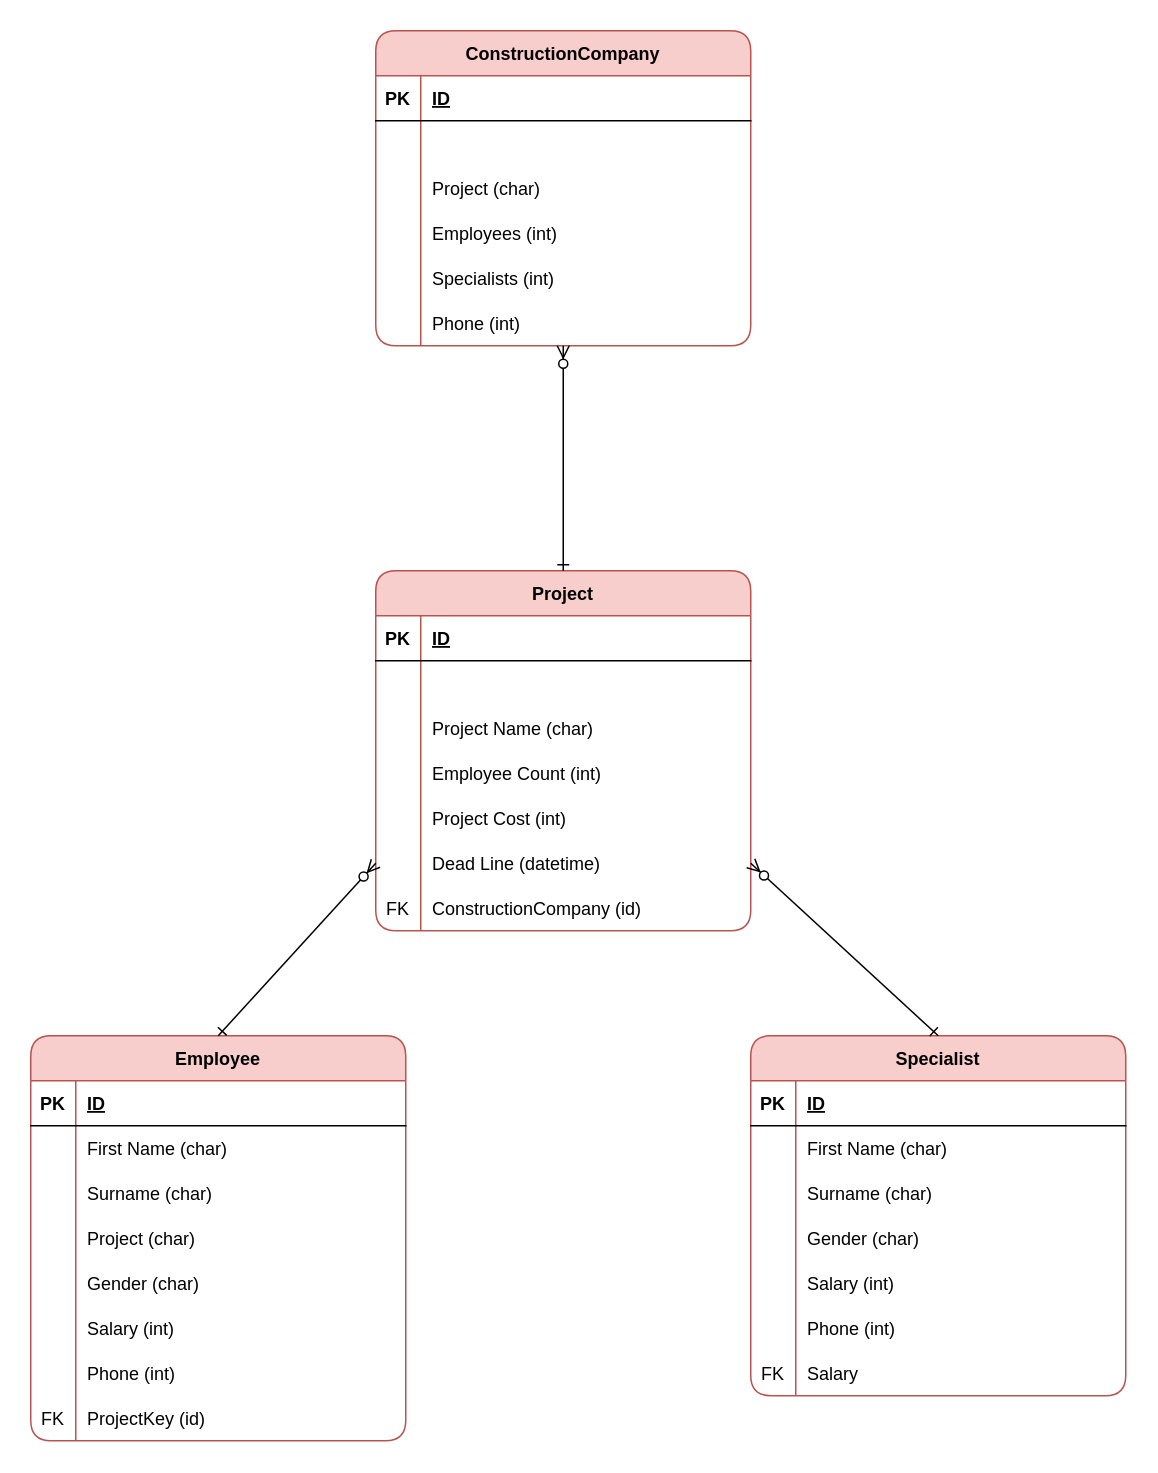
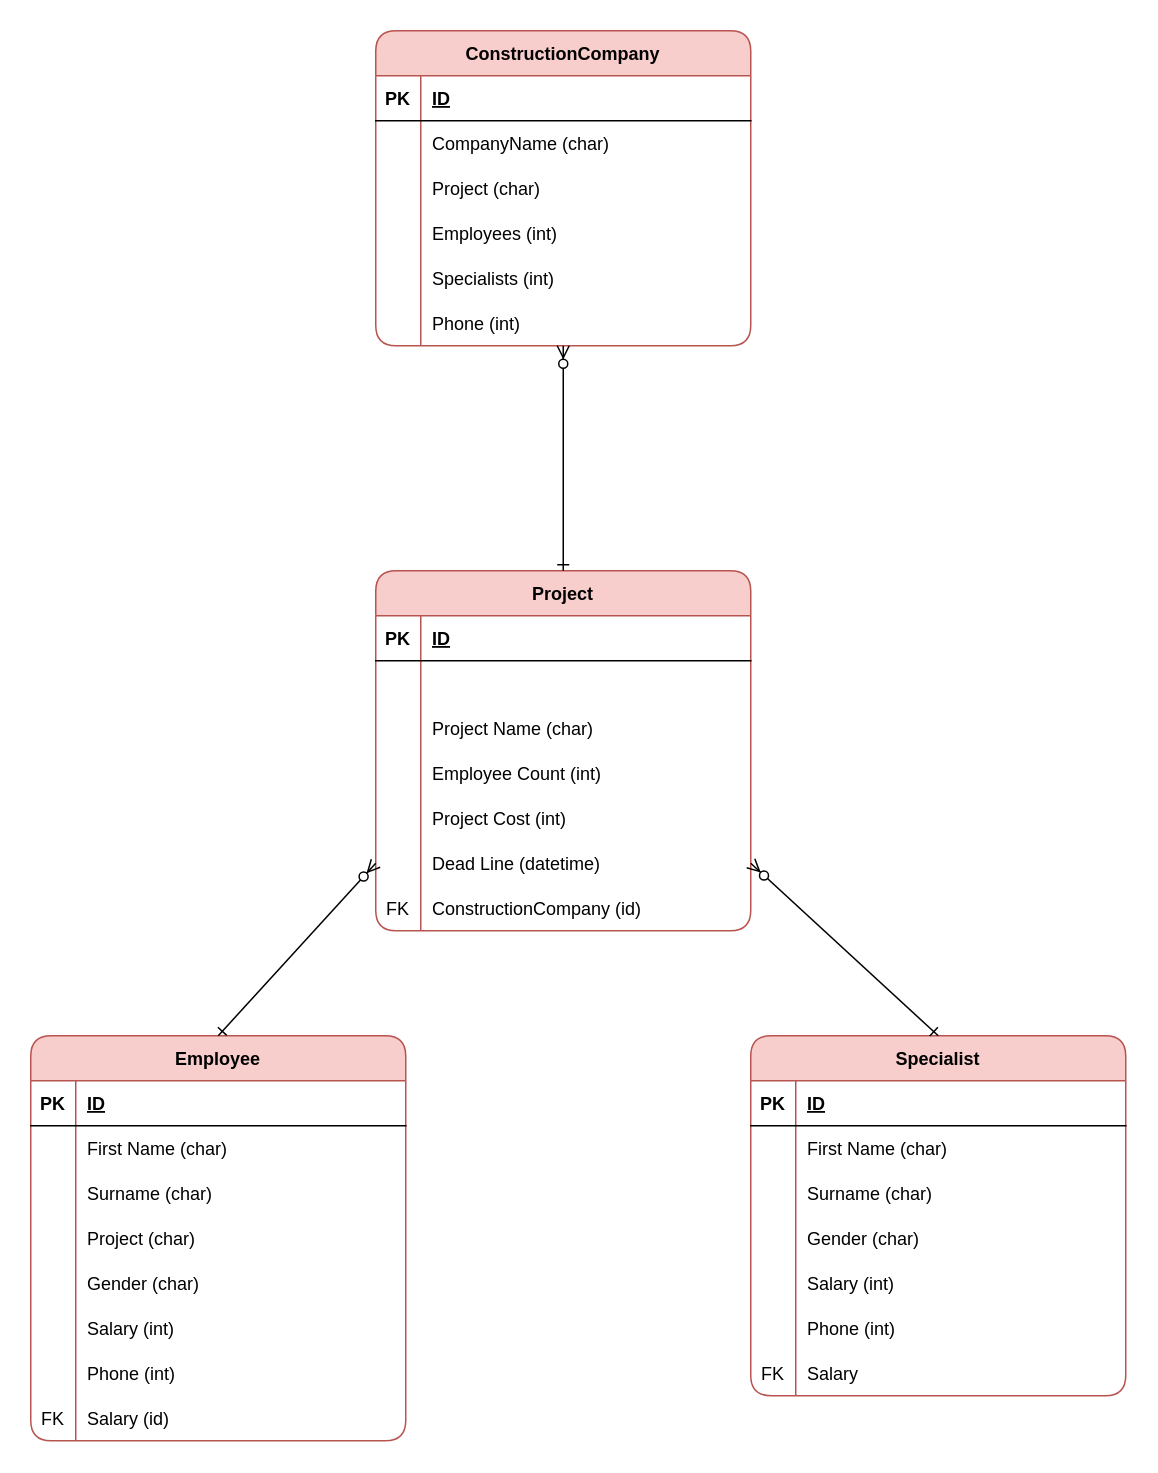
none -> (586, 143)
(158, 1419) -> (135, 1419)
